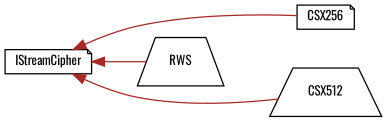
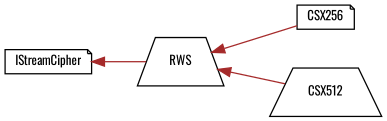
(189, 18) -> (261, 37)
(180, 102) -> (258, 78)
